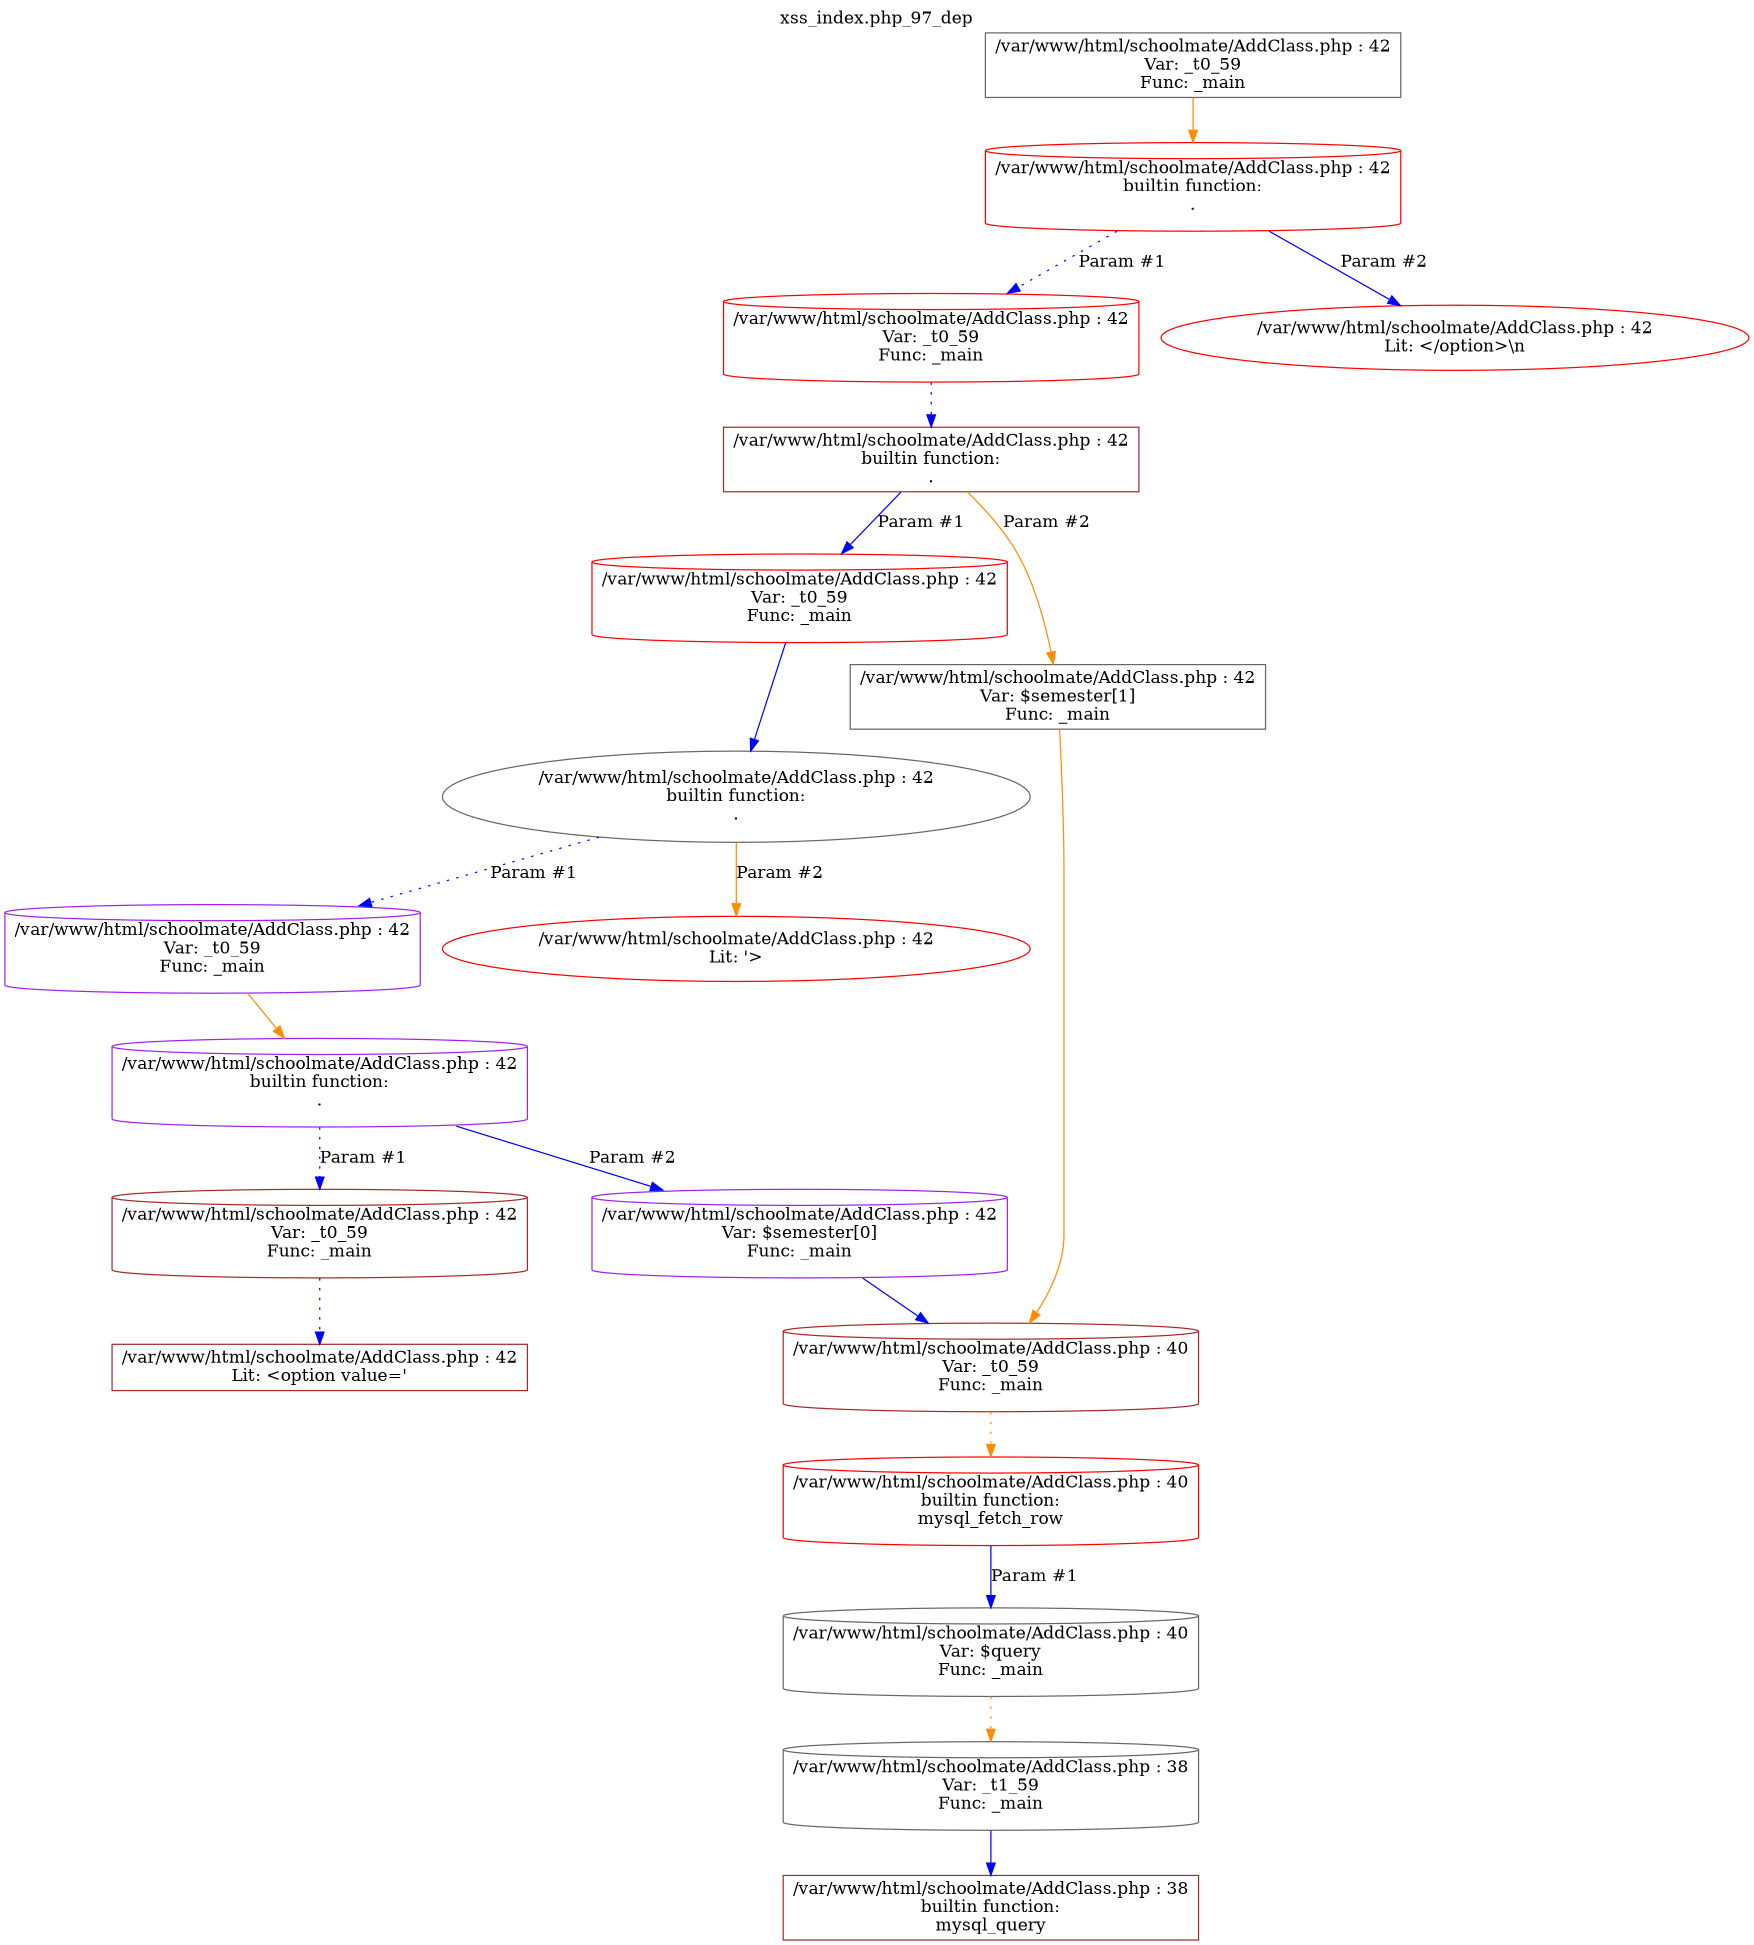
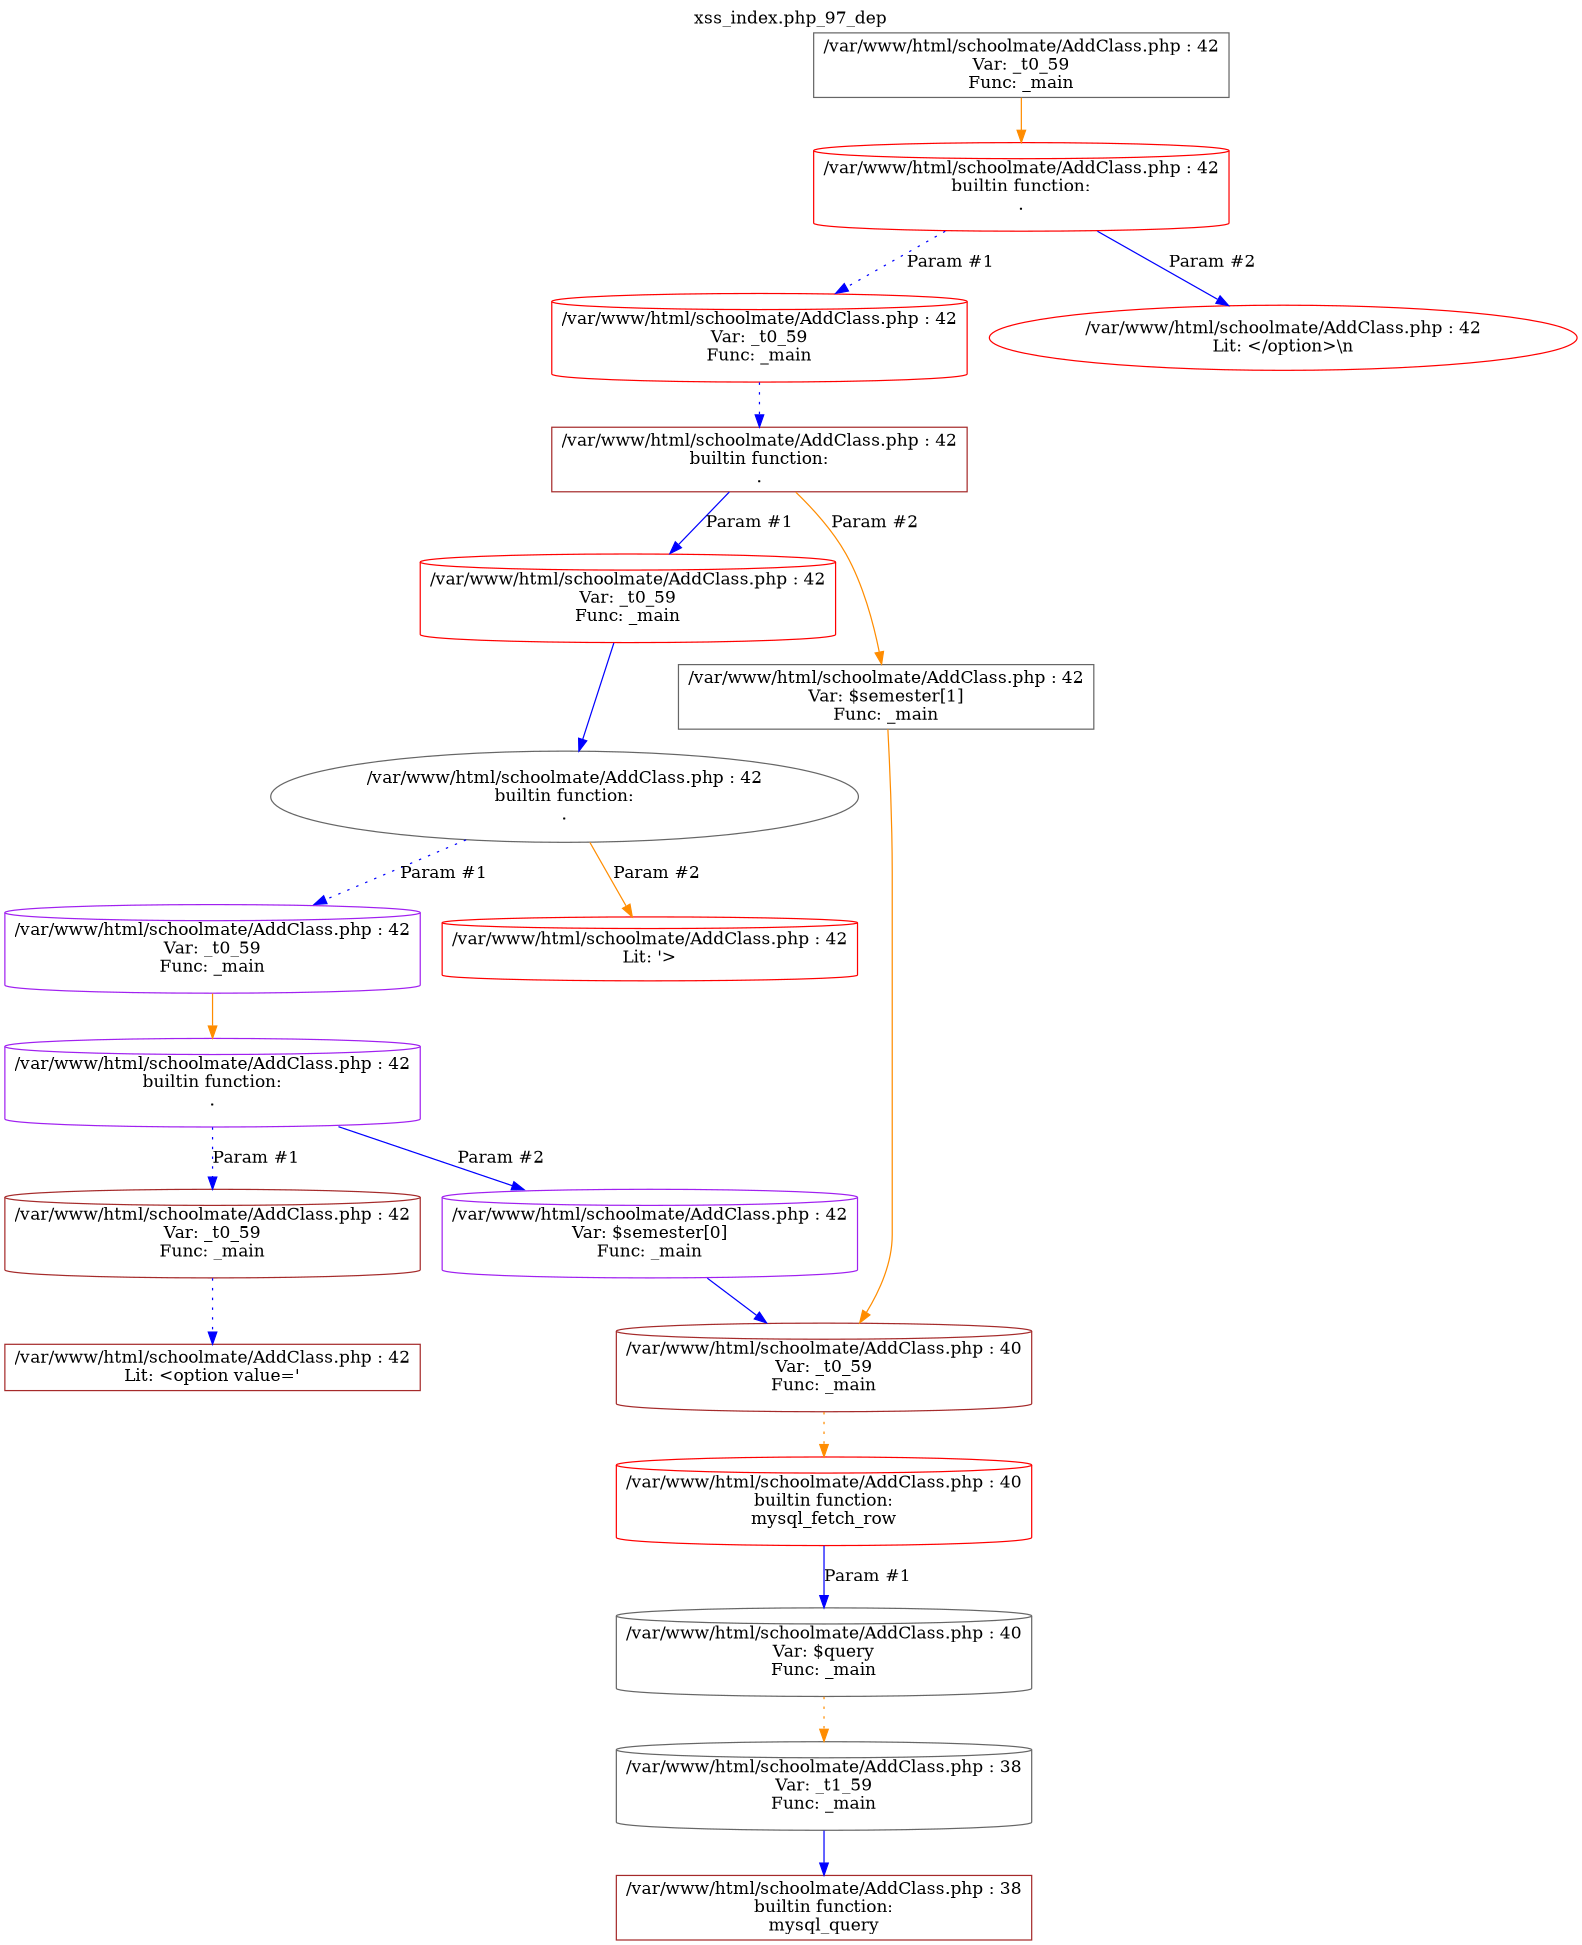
(736, 949) -> (650, 949)
